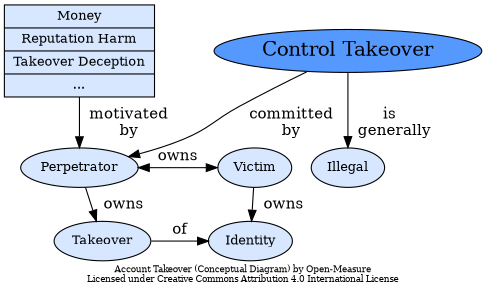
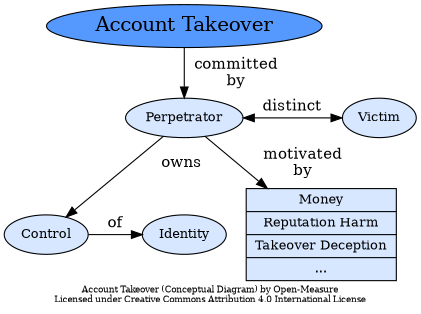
(348, 51) -> (184, 26)
(79, 117) -> (232, 159)
(178, 156) -> (293, 106)
(348, 168) -> none
(253, 199) -> none
(102, 241) -> (46, 235)
